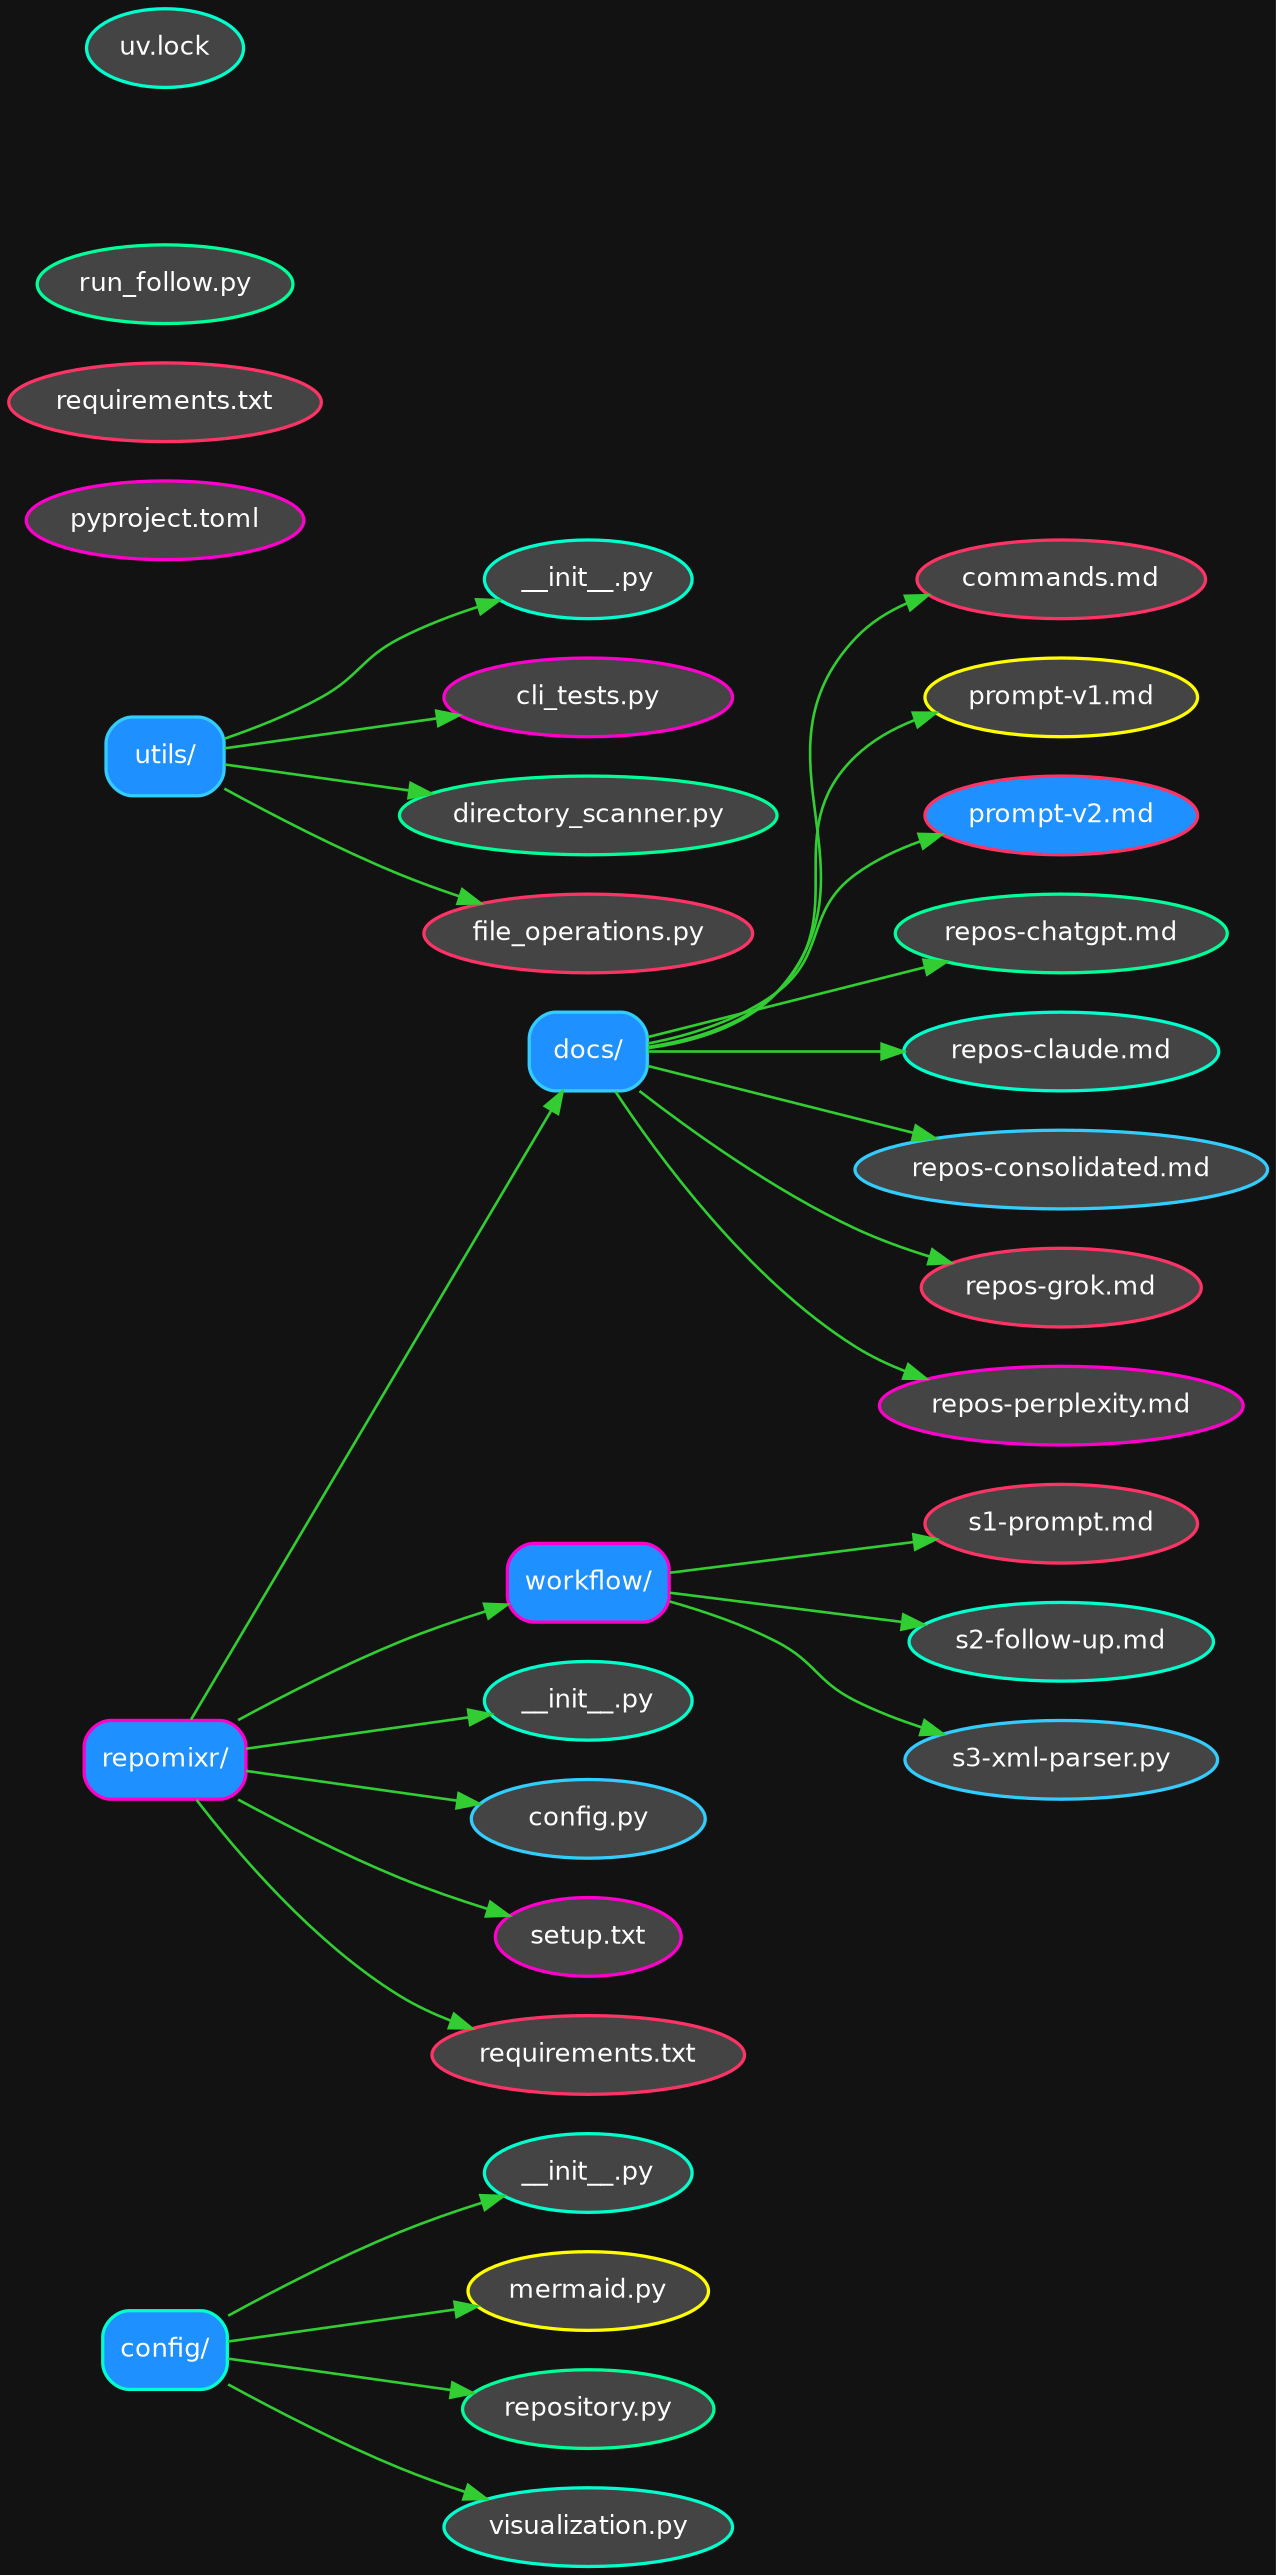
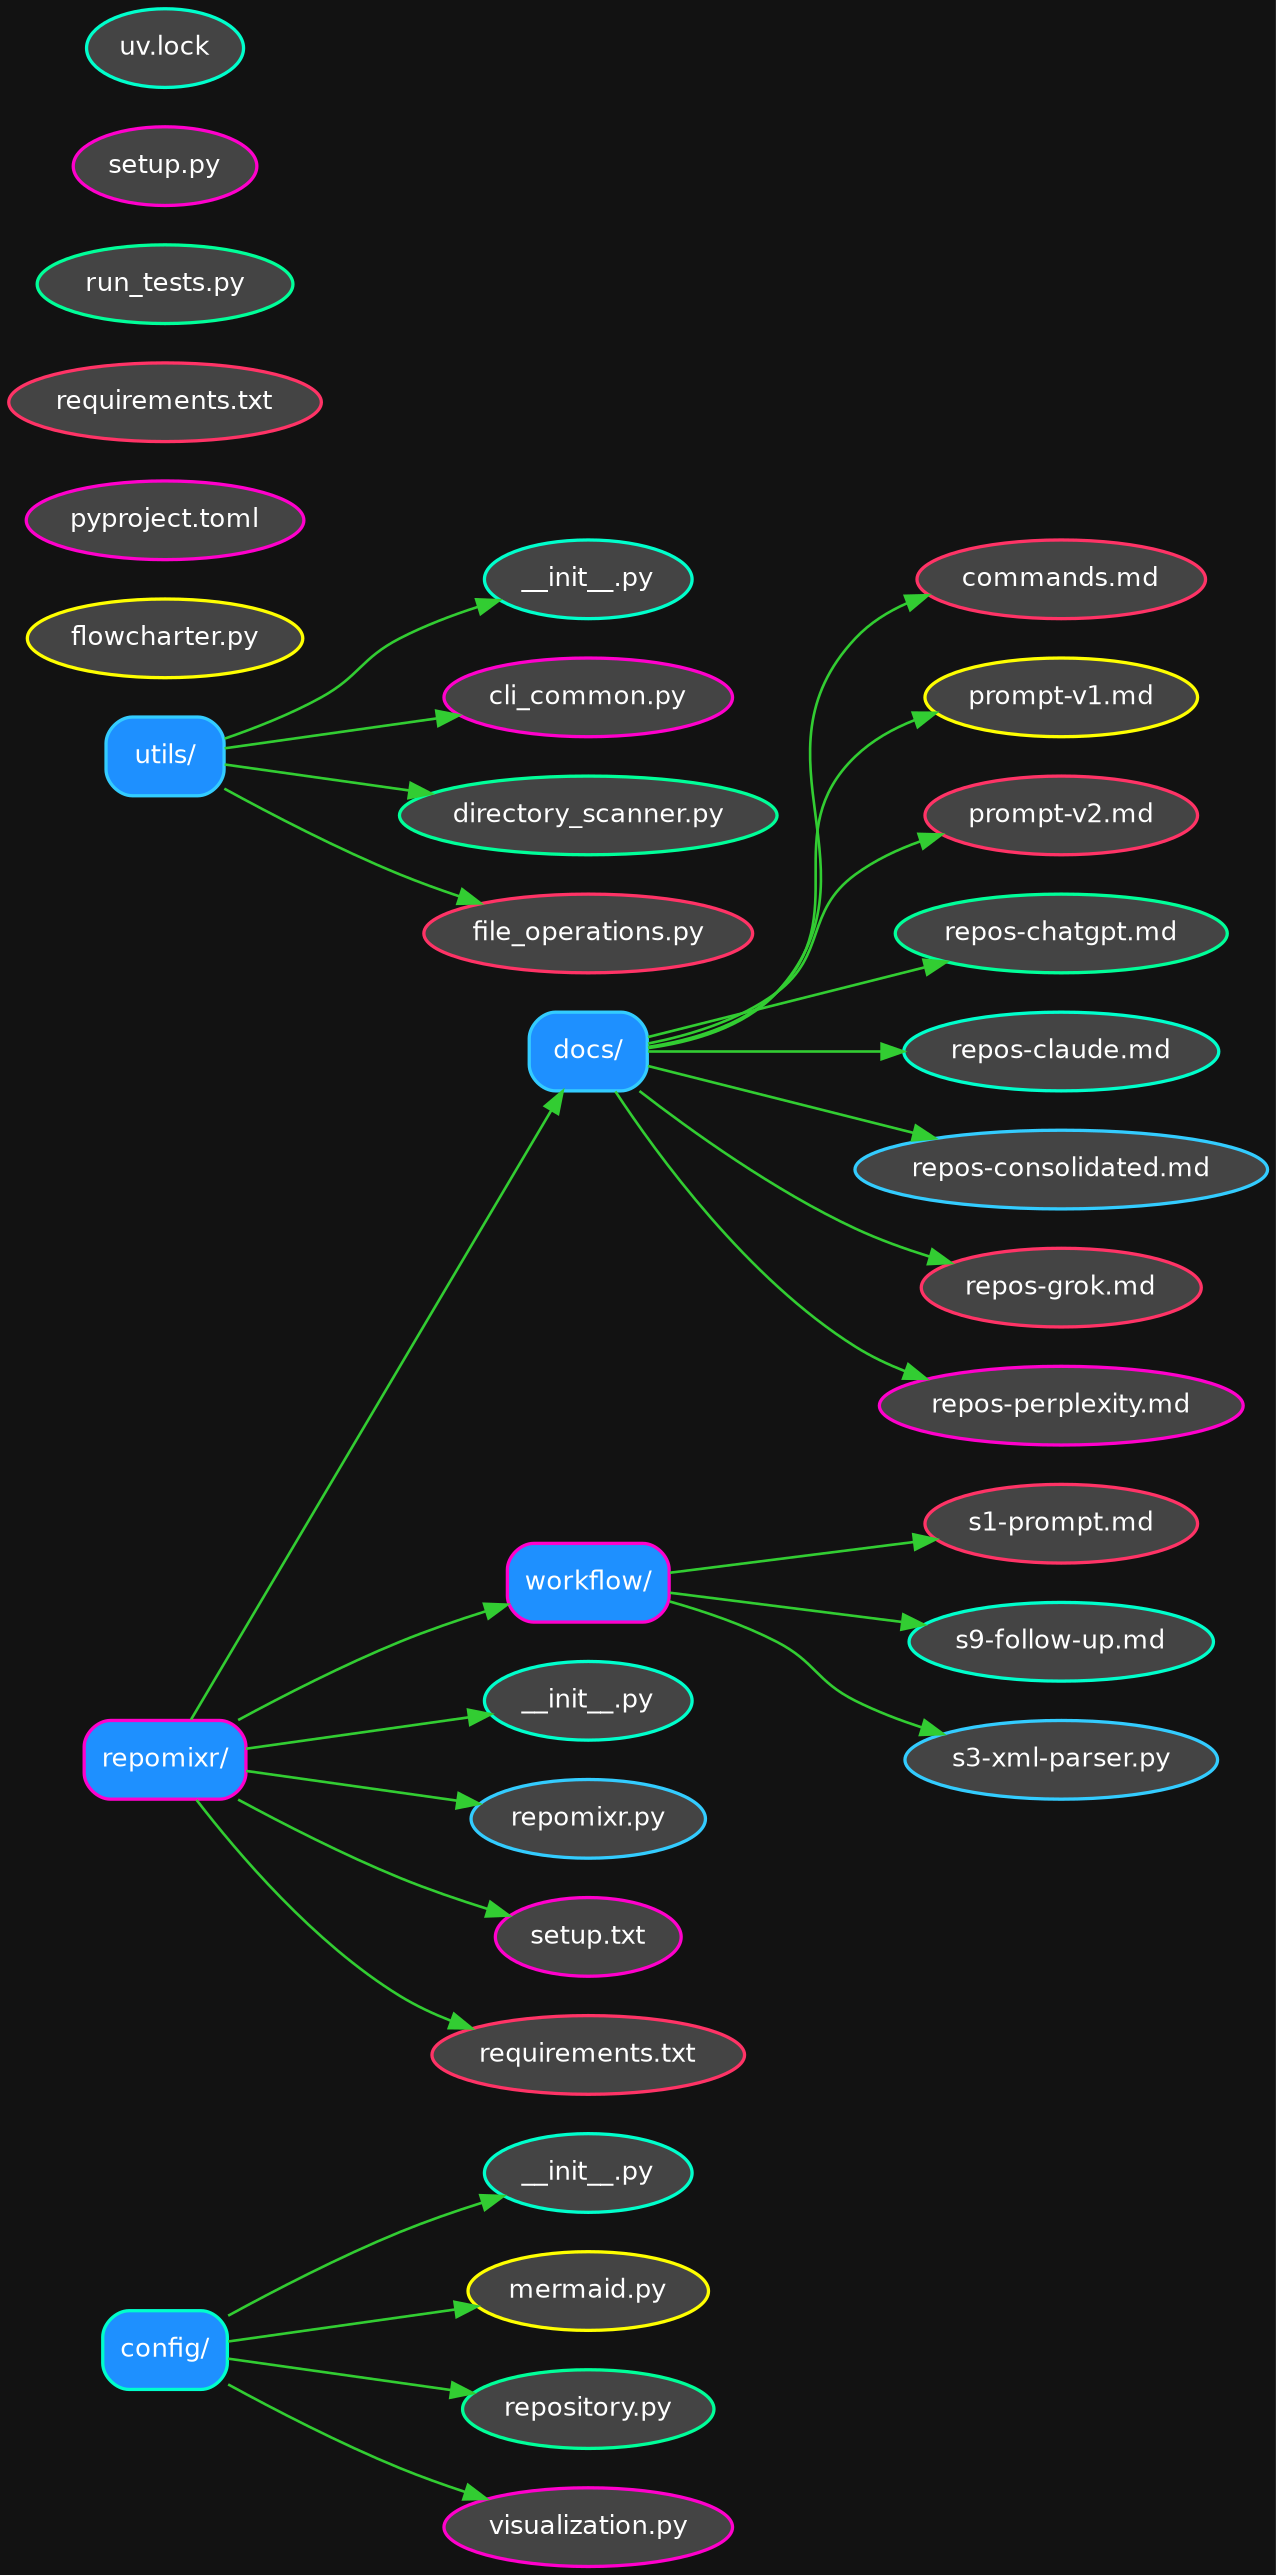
none -> (165, 166)
(165, 284) -> (165, 284)
none -> (165, 638)
(588, 697) -> (588, 697)
(1061, 815) -> (1061, 815)
(1061, 1642) -> (1061, 1642)
(588, 1819) -> (588, 1819)
(588, 2527) -> (588, 2527)
